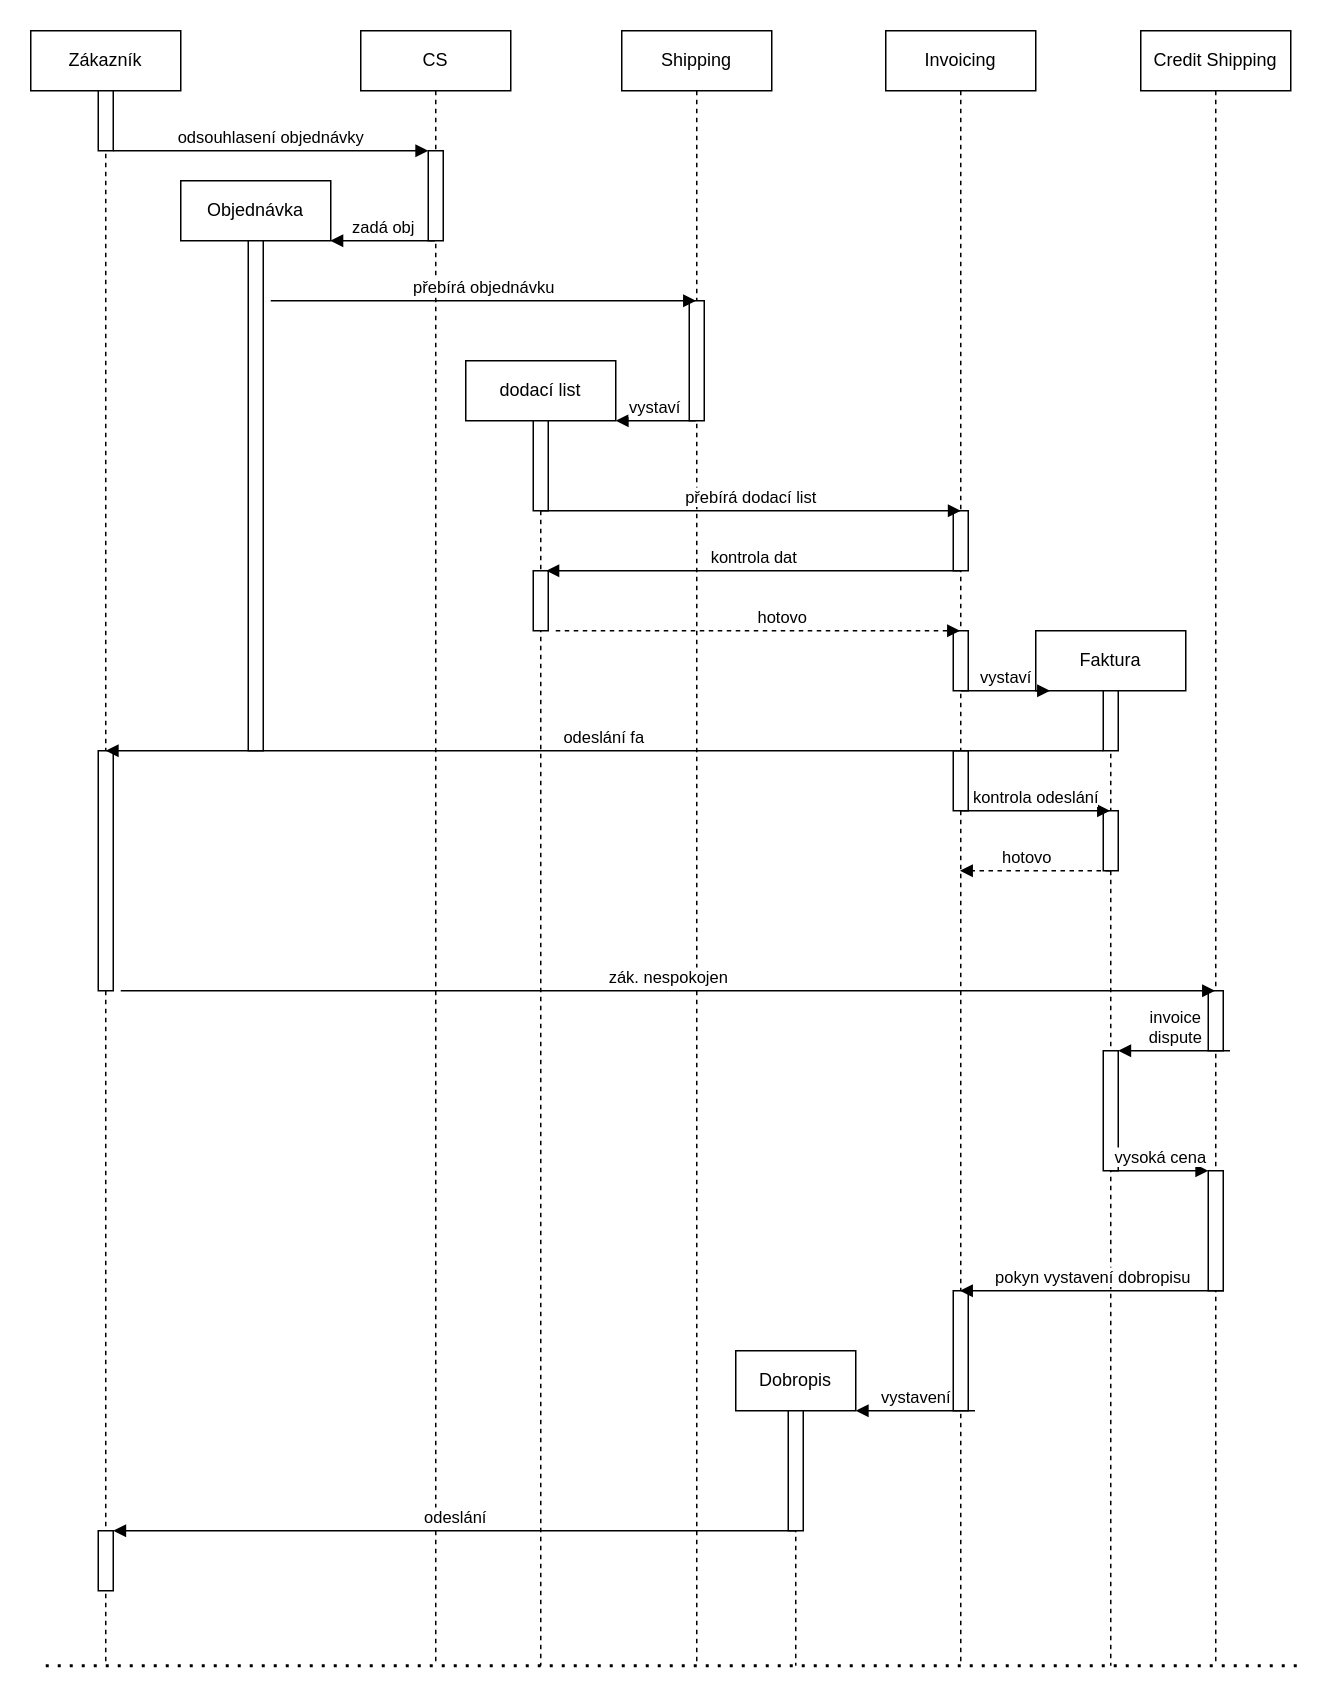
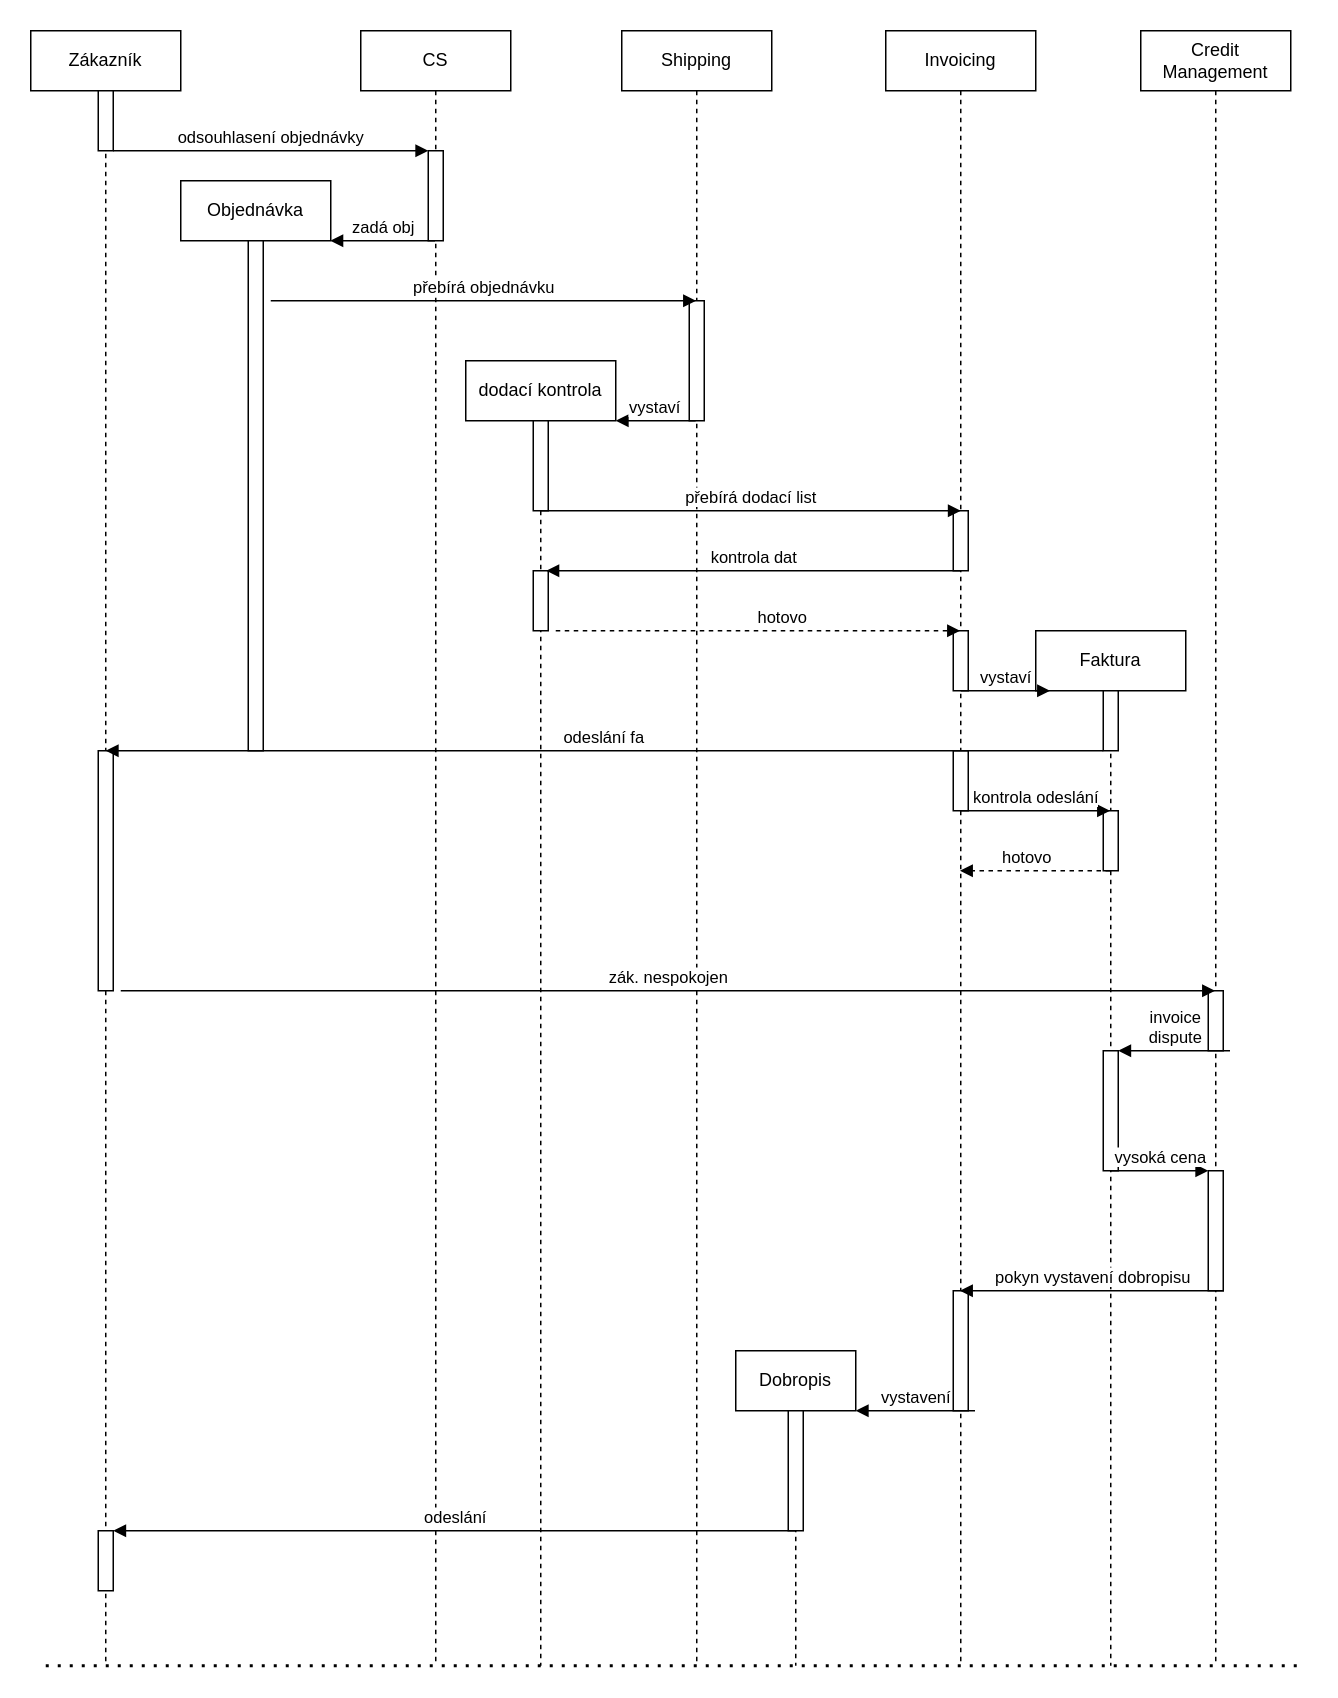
(1216, 61) -> (1216, 61)
(541, 391) -> (541, 391)
